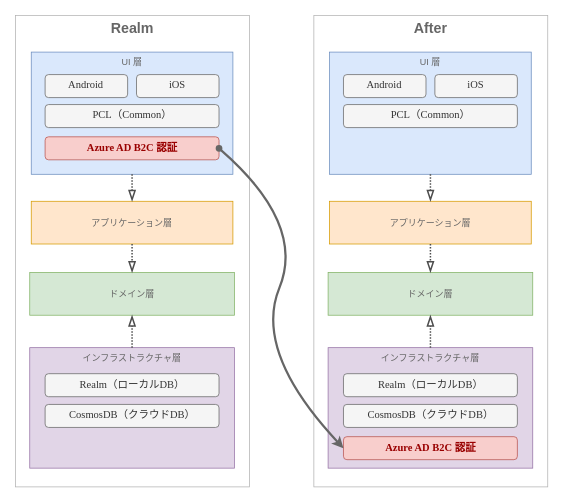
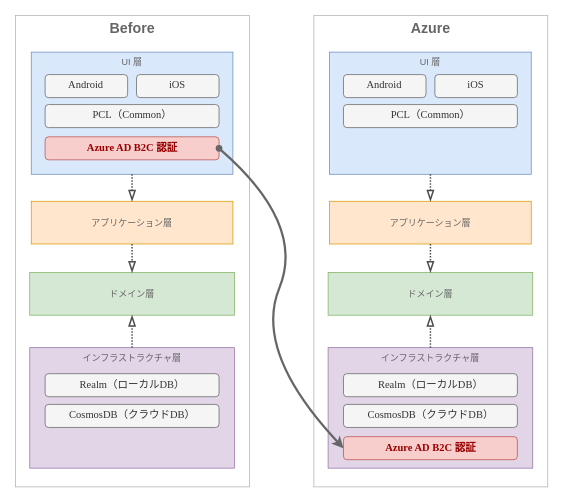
(132, 25) -> (132, 25)
(431, 25) -> (431, 25)
